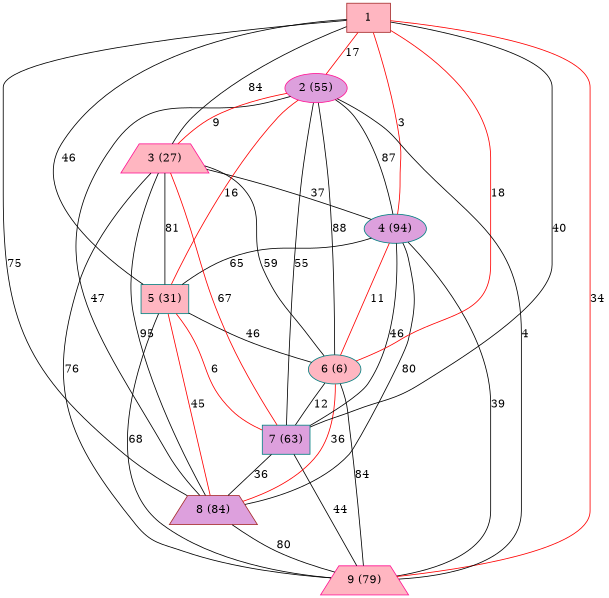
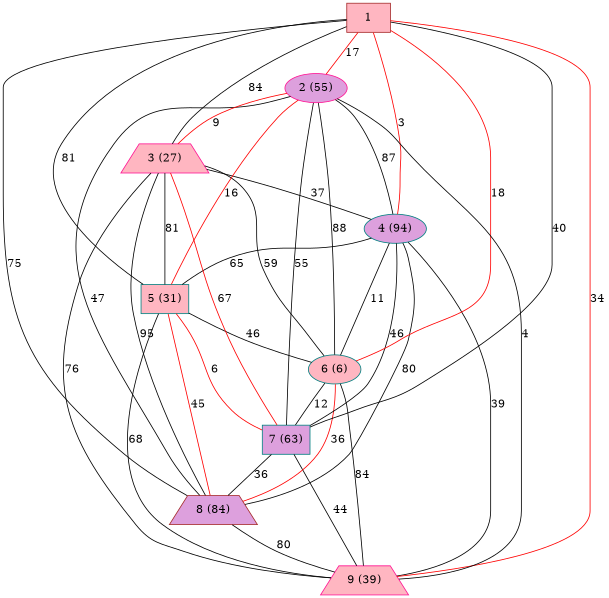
(69, 158) -> (69, 158)
(365, 299) -> (365, 299)
(365, 580) -> (365, 580)
